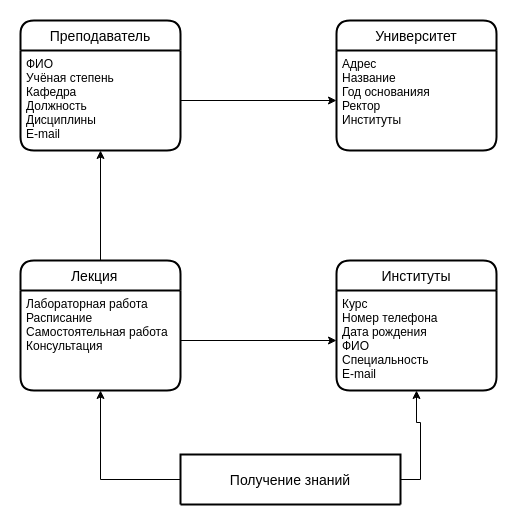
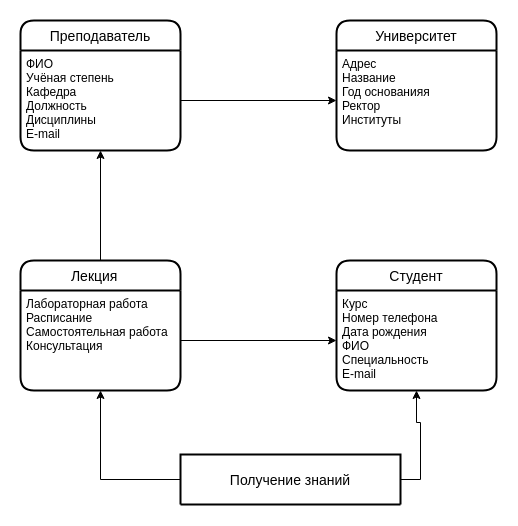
(416, 276) -> (416, 276)
